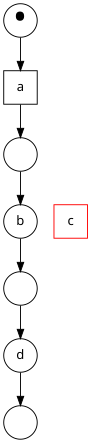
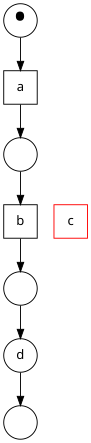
(20, 221) -> (20, 221)
